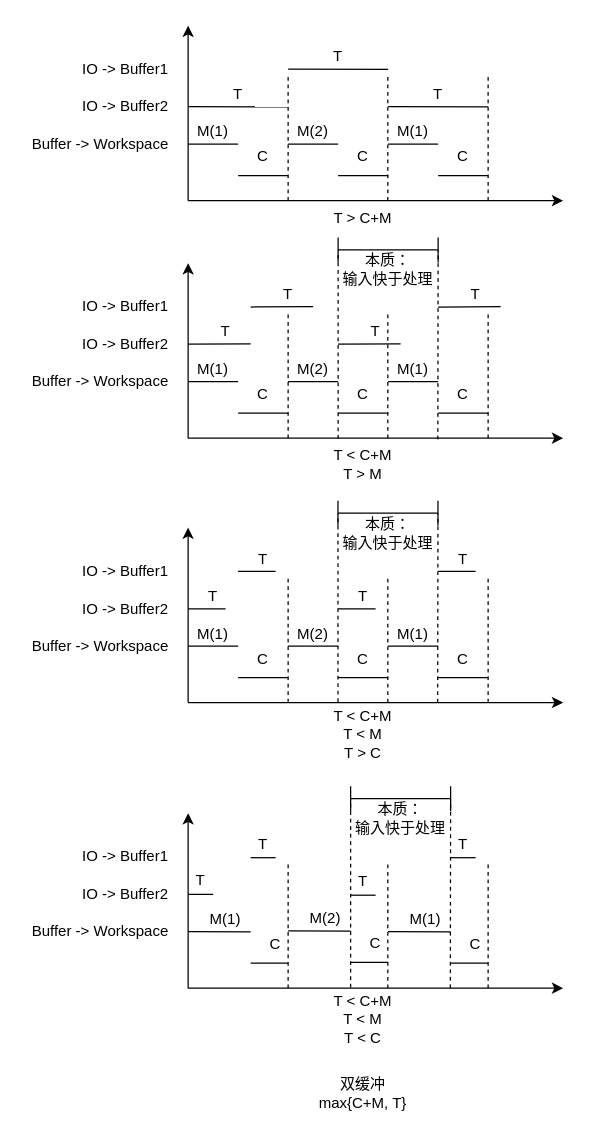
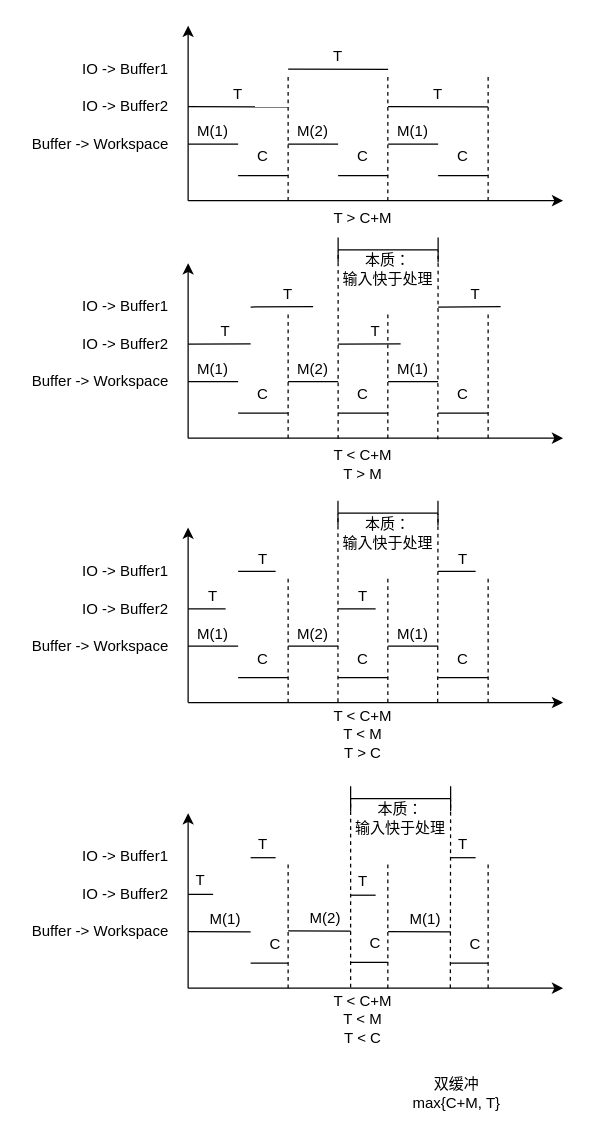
(363, 1094) -> (457, 1094)
